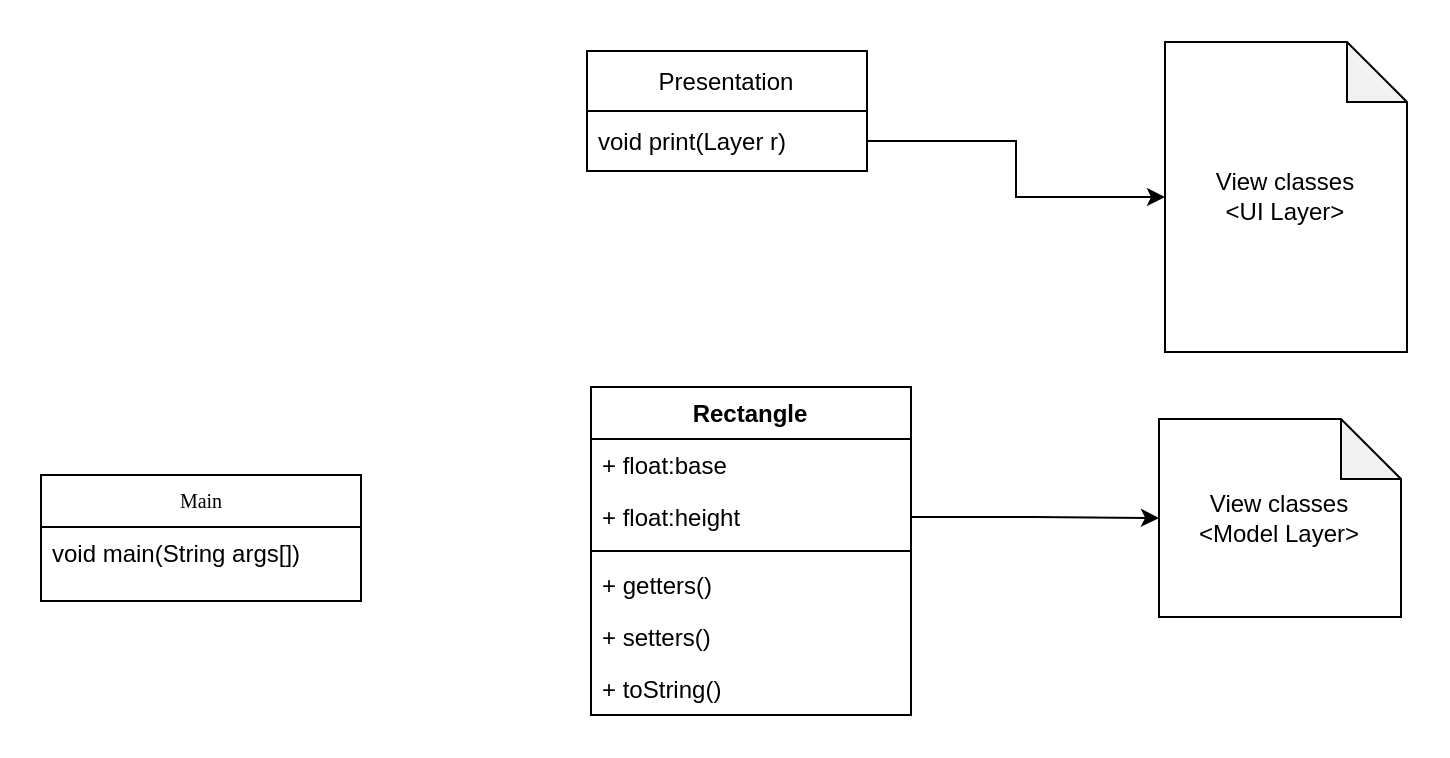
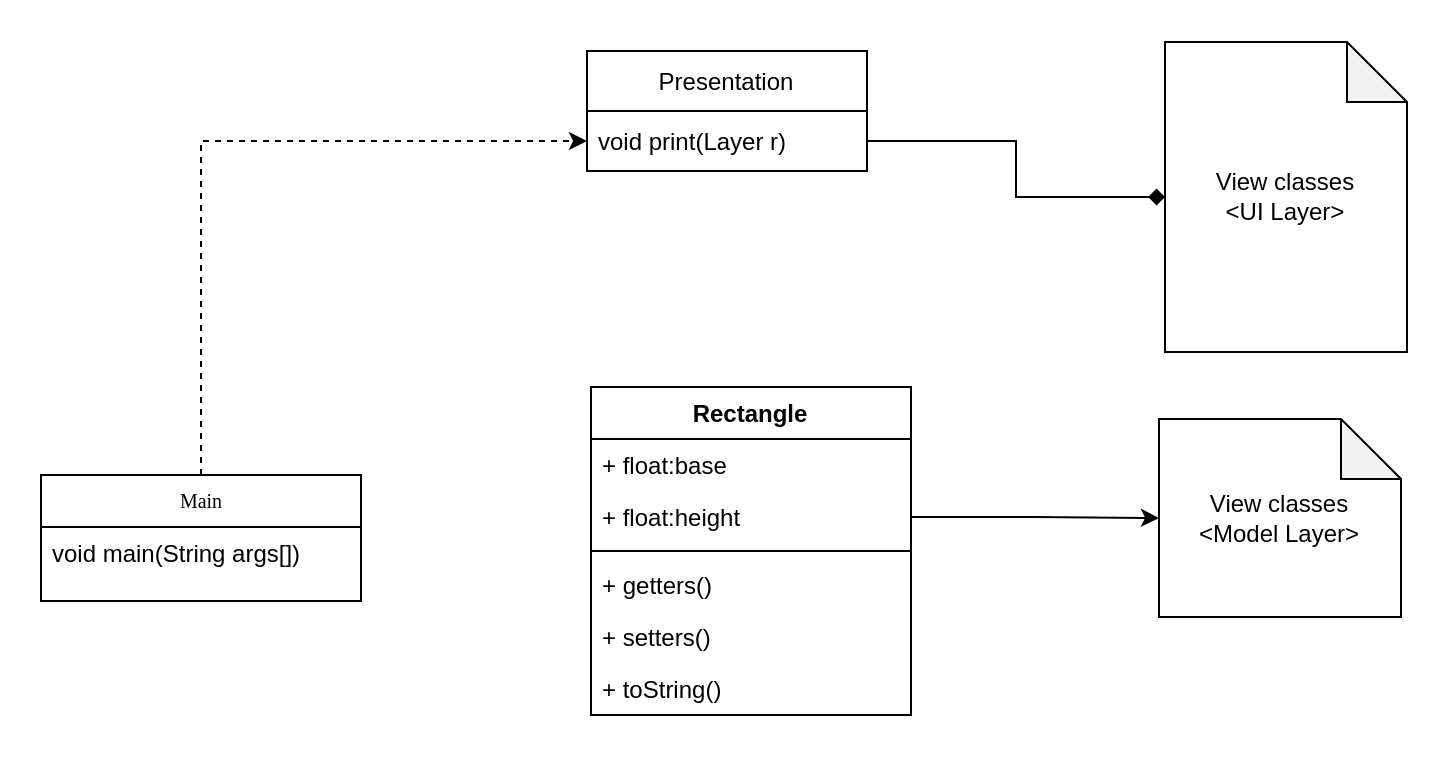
none -> (222, 141)
(1149, 197) -> (1148, 197)
